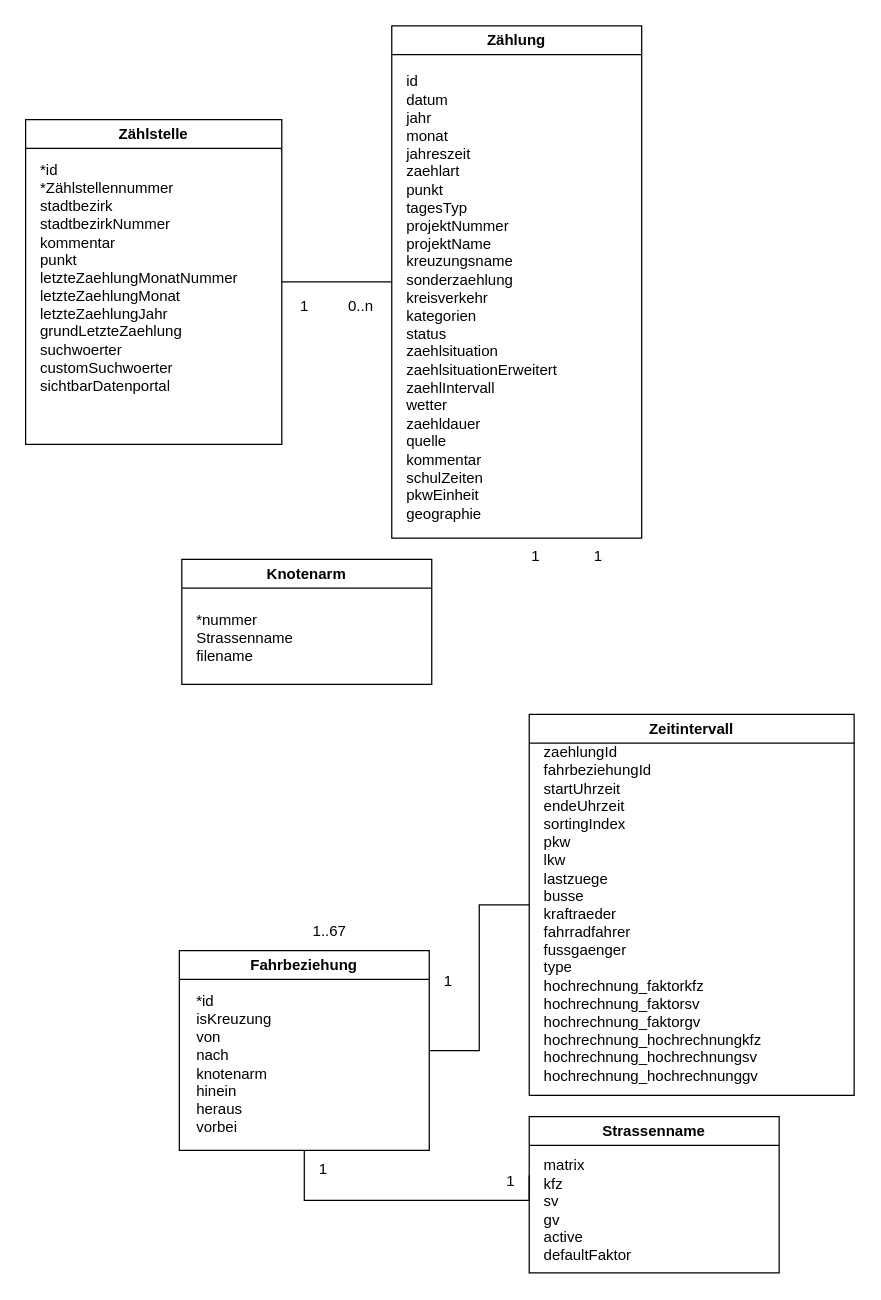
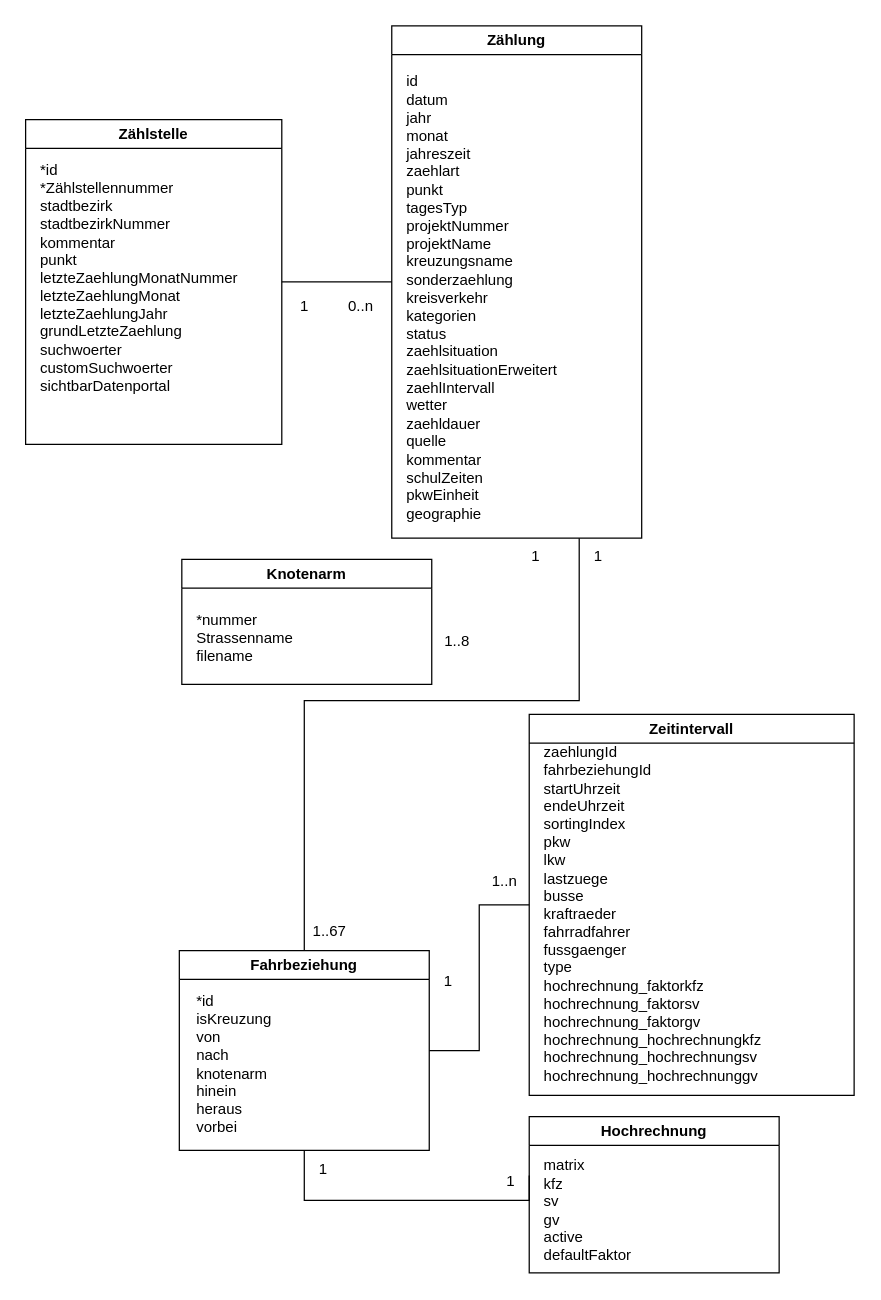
none -> (457, 642)
none -> (396, 701)
none -> (504, 882)
(654, 1132) -> (654, 1132)
